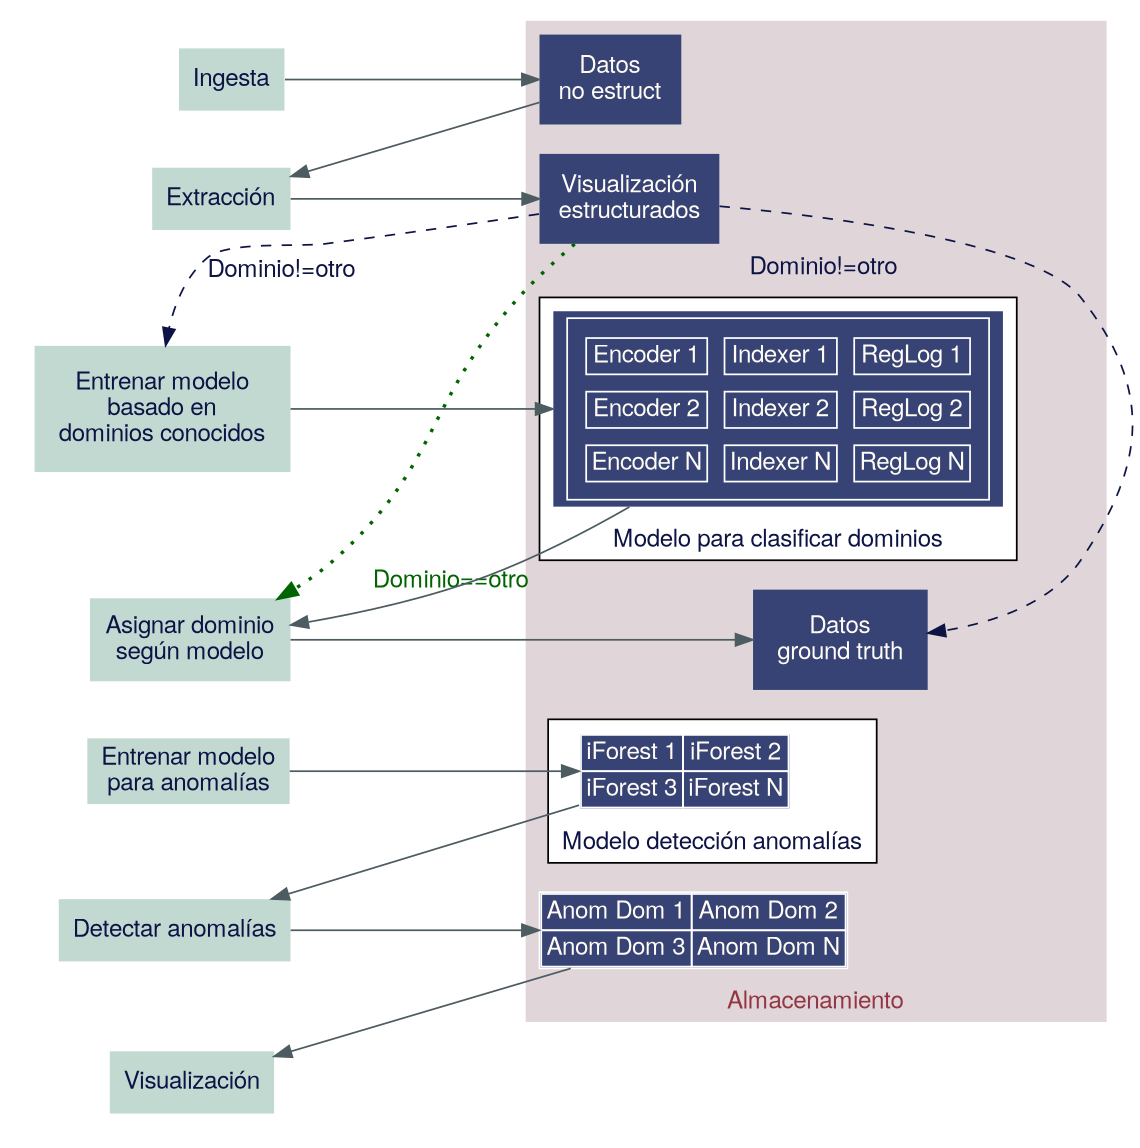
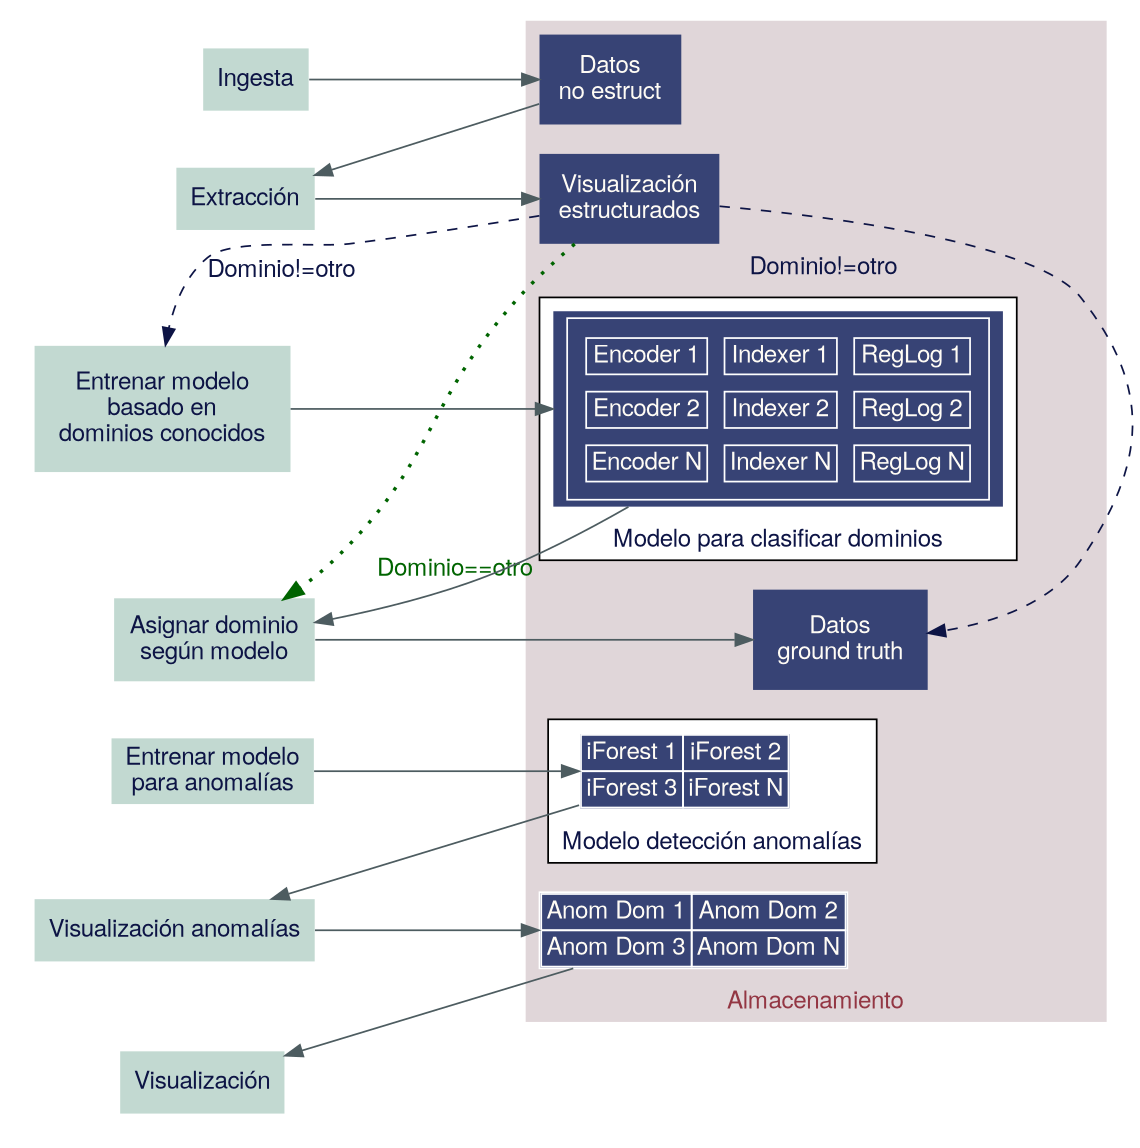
(175, 930) -> (175, 930)
